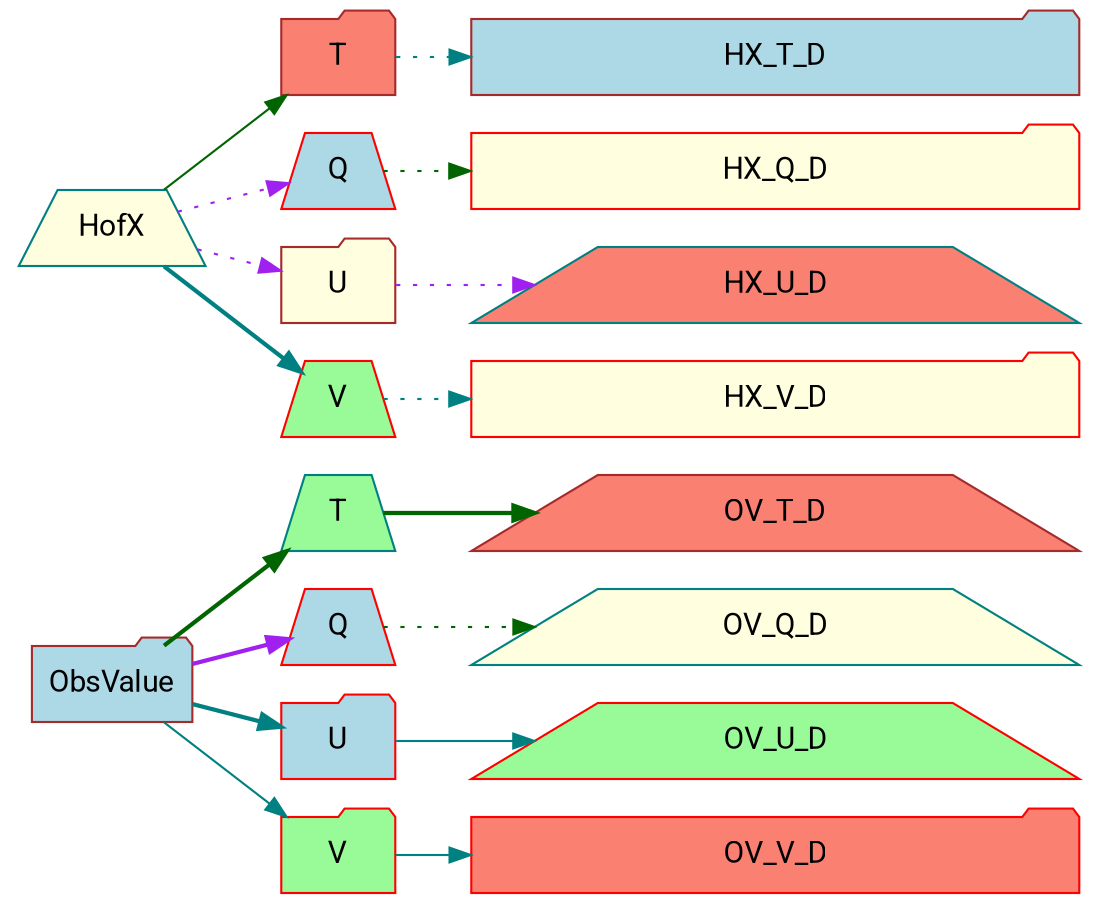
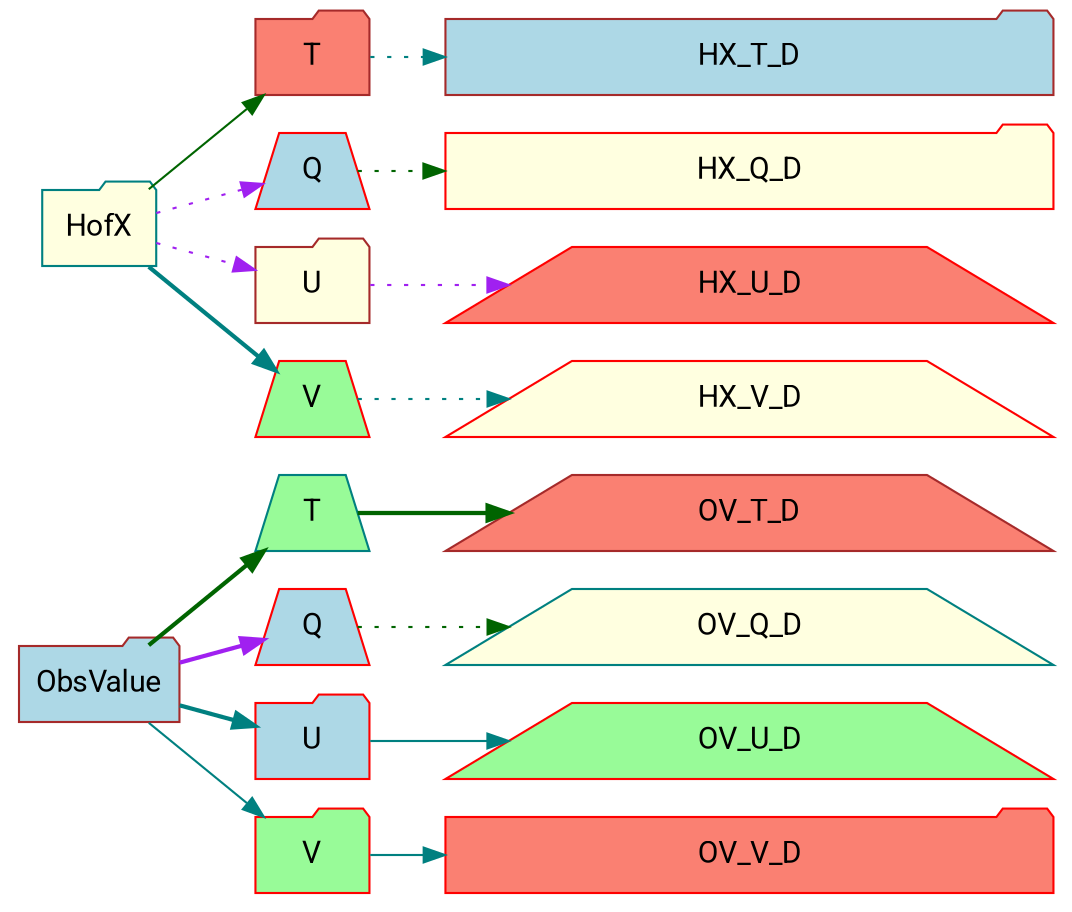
(112, 228) -> (99, 228)
(775, 285) -> (749, 285)
(775, 399) -> (749, 399)
